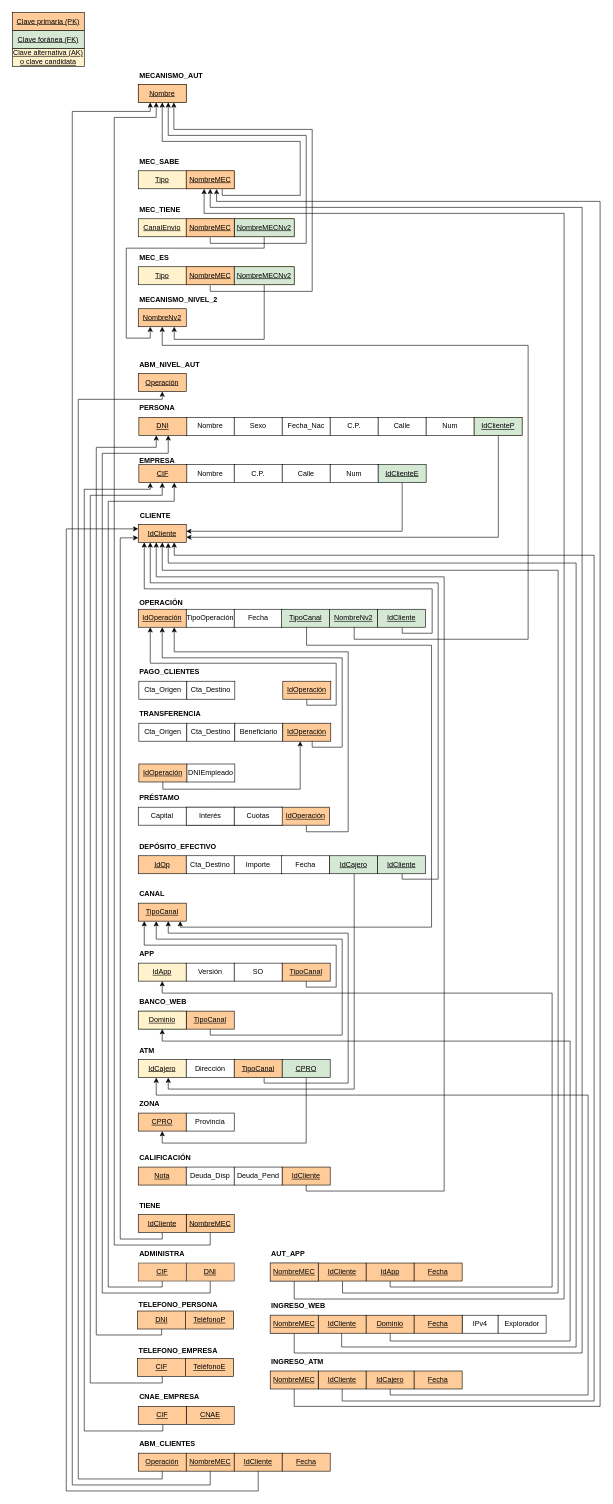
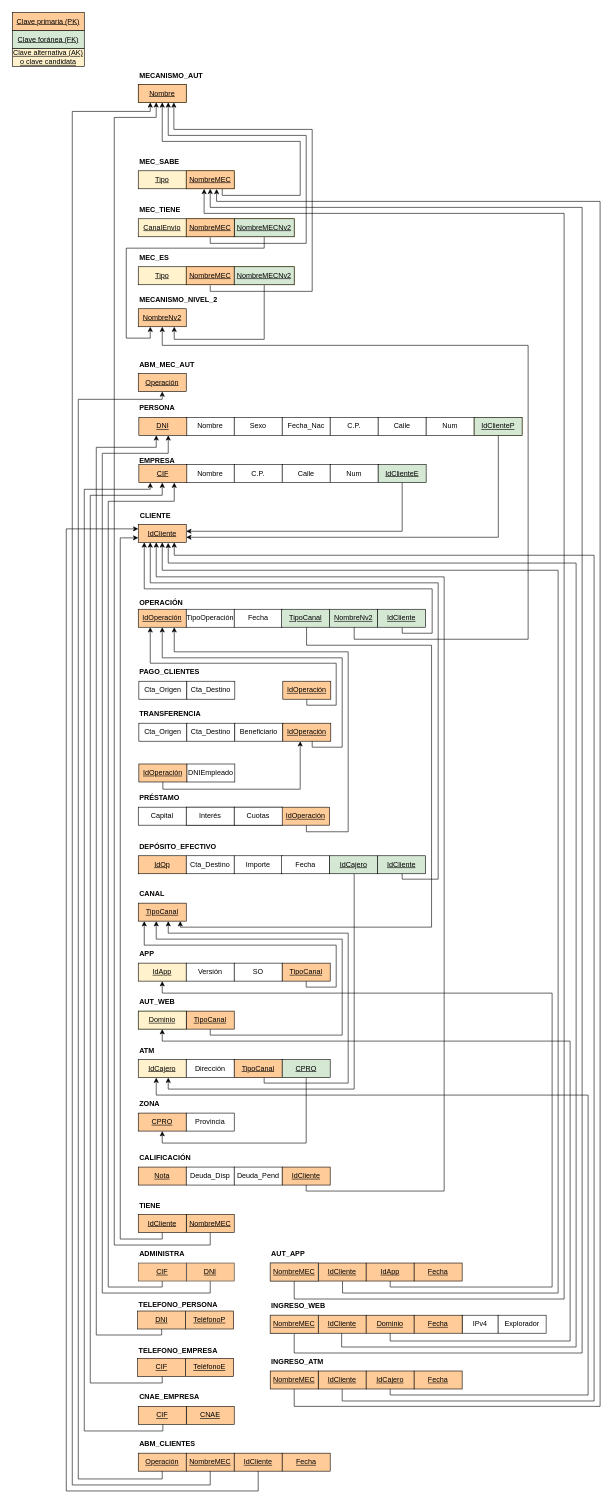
(166, 365) -> (162, 365)
(158, 1002) -> (154, 1002)
